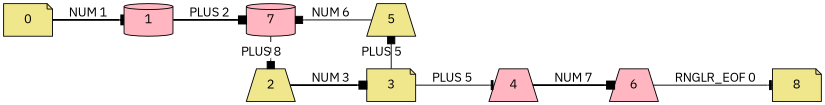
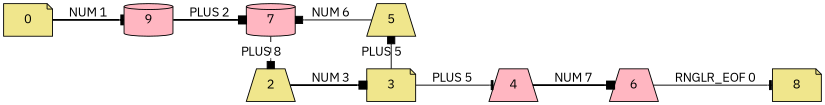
(149, 20) -> (149, 20)
